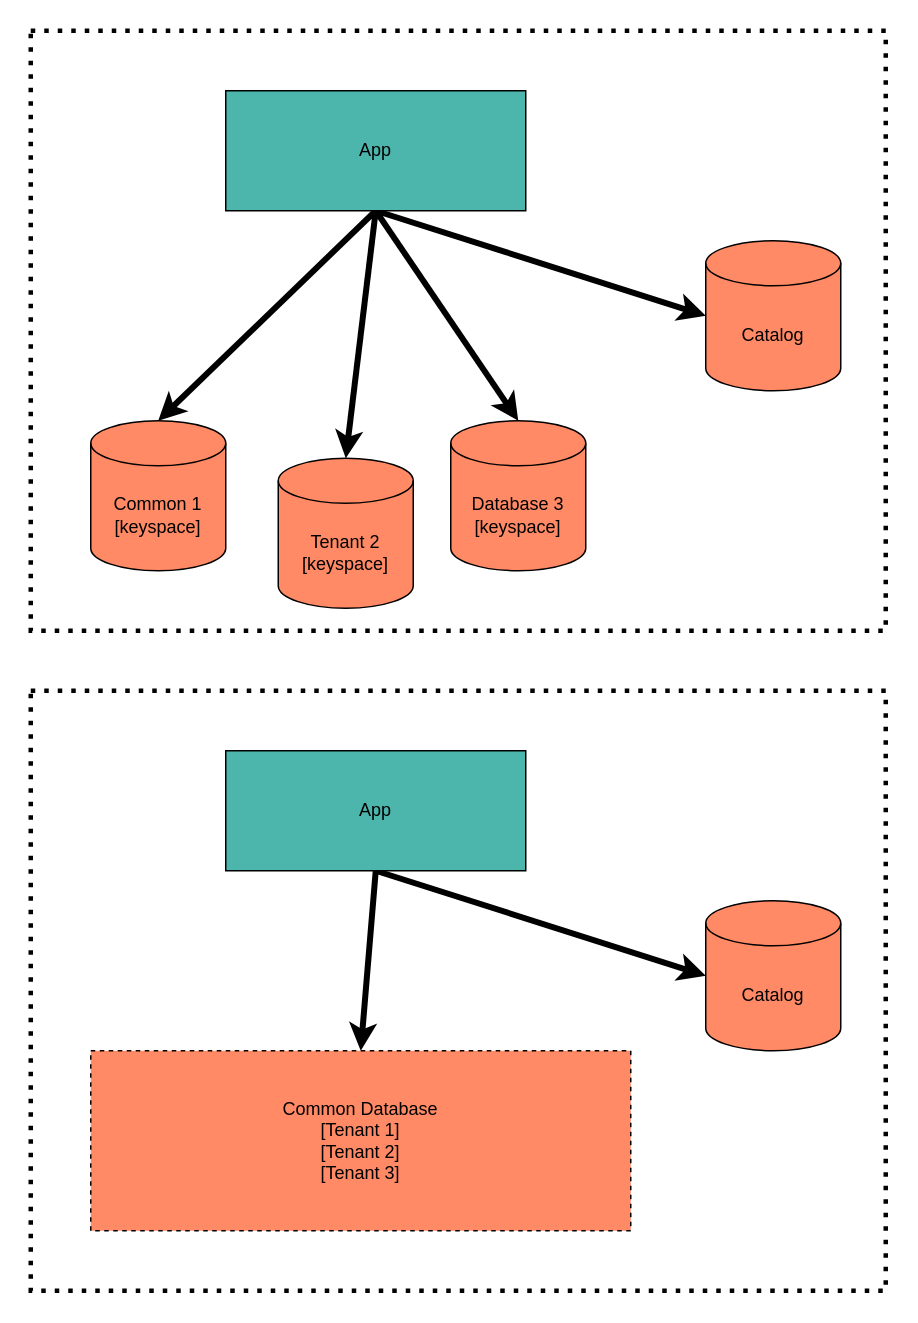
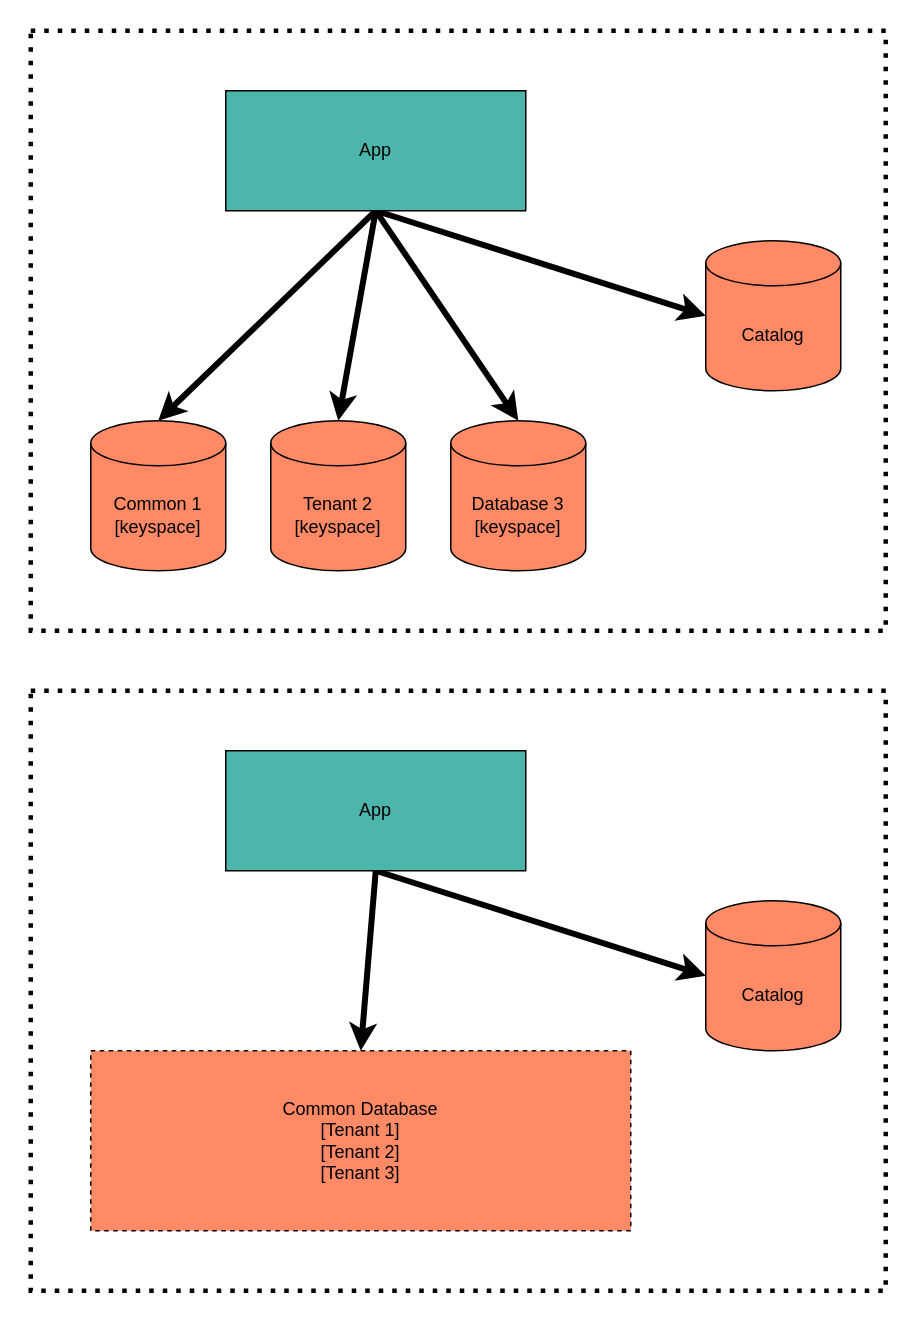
(346, 533) -> (338, 496)
